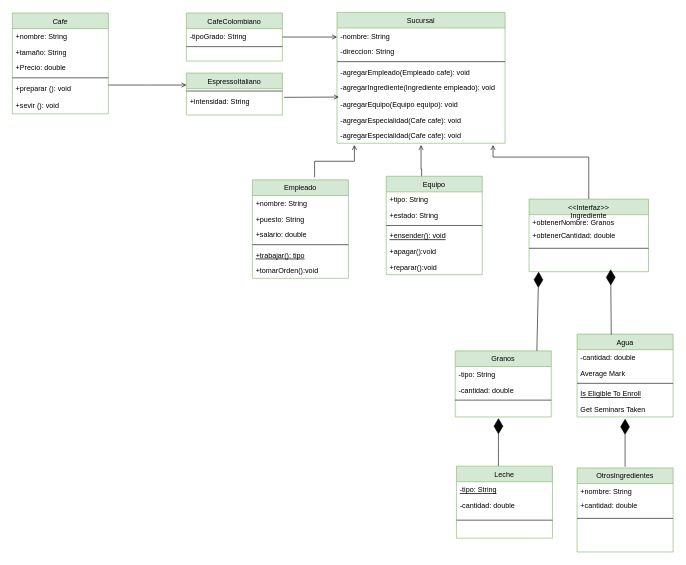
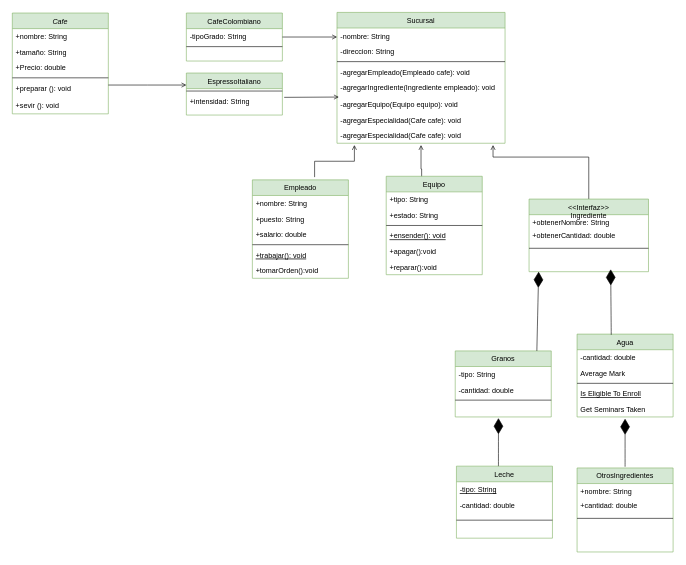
(575, 223) -> (574, 223)
(287, 255) -> (287, 255)
